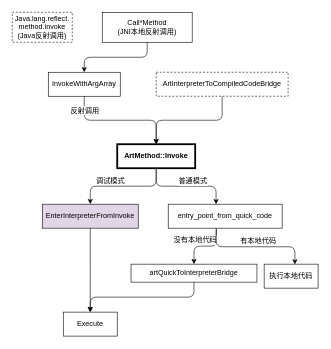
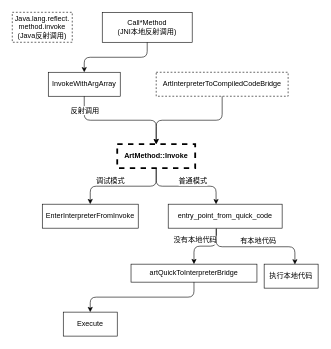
(156, 156) -> (156, 156)
(90, 216) -> (90, 216)
(90, 261) -> none
